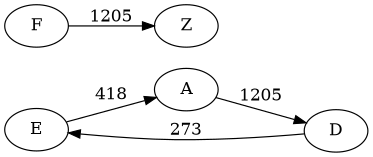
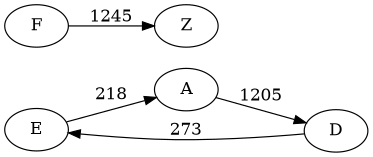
(111, 17) -> (111, 17)
(111, 95) -> (111, 95)
